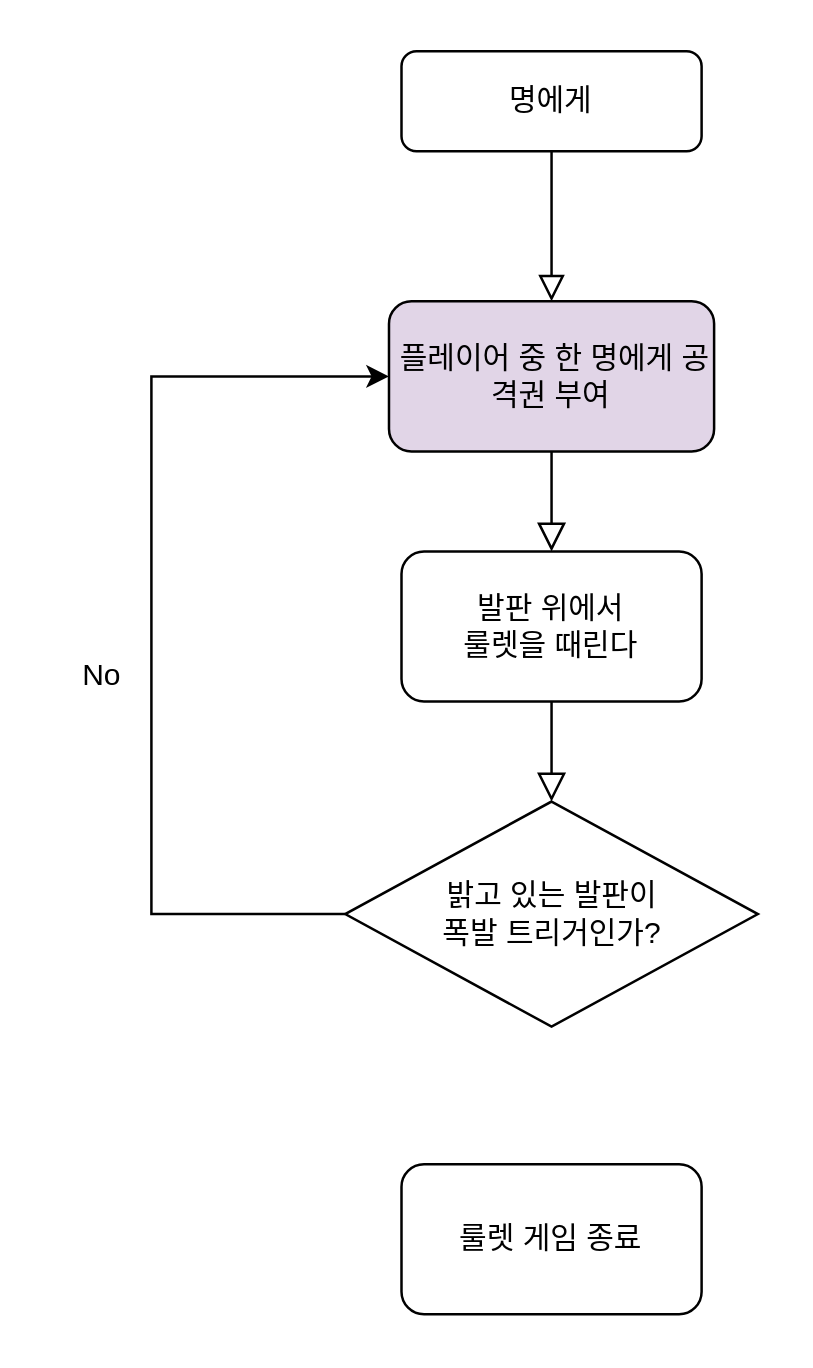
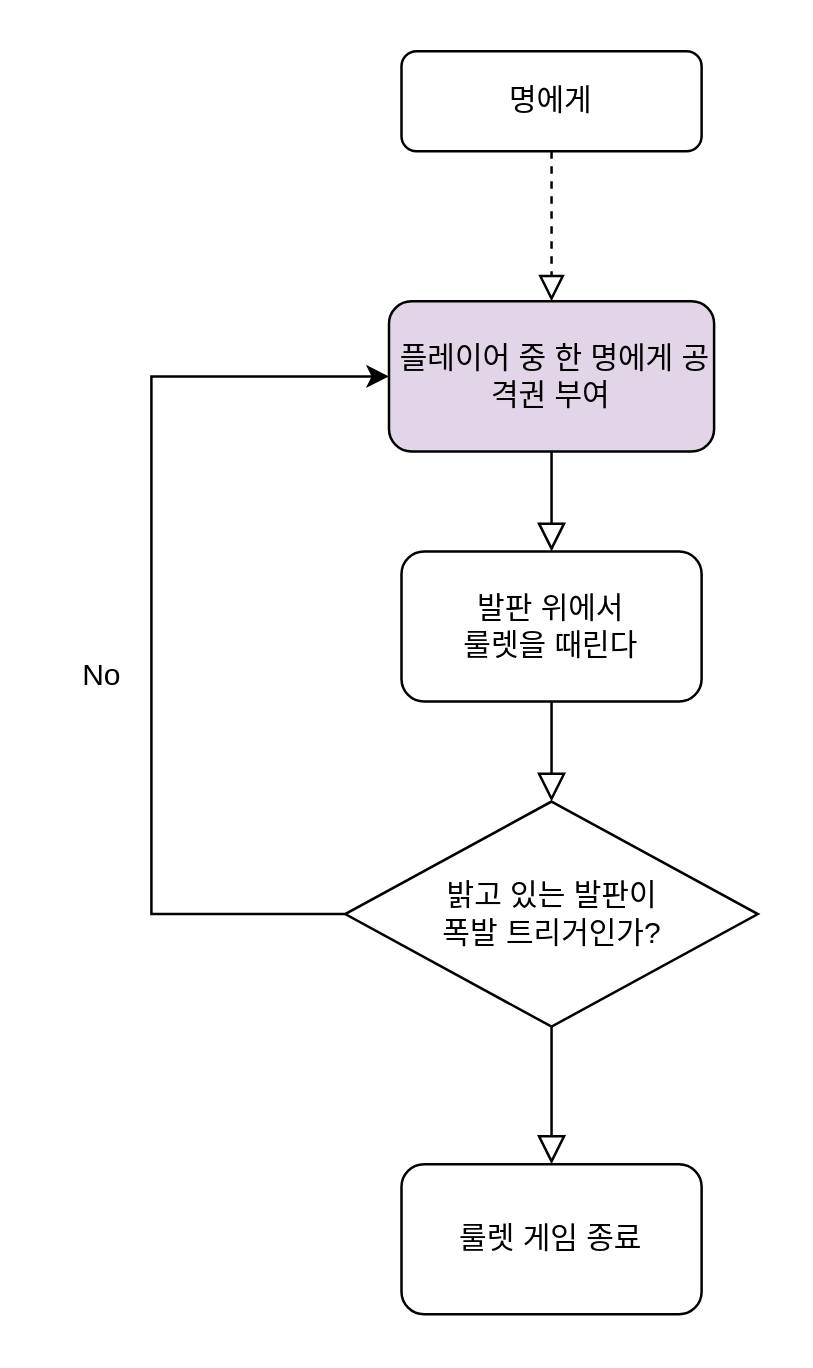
(551, 217) -> (551, 217)
none -> (551, 1081)
